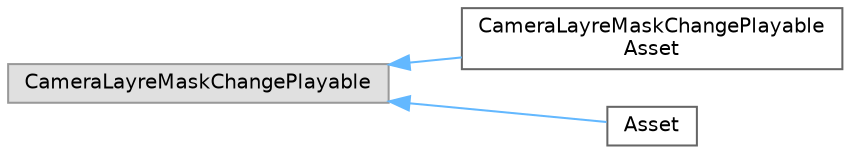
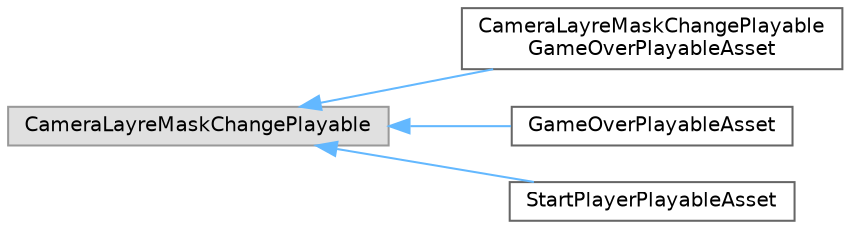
(652, 39) -> (652, 39)
(652, 126) -> (652, 201)
none -> (652, 126)
